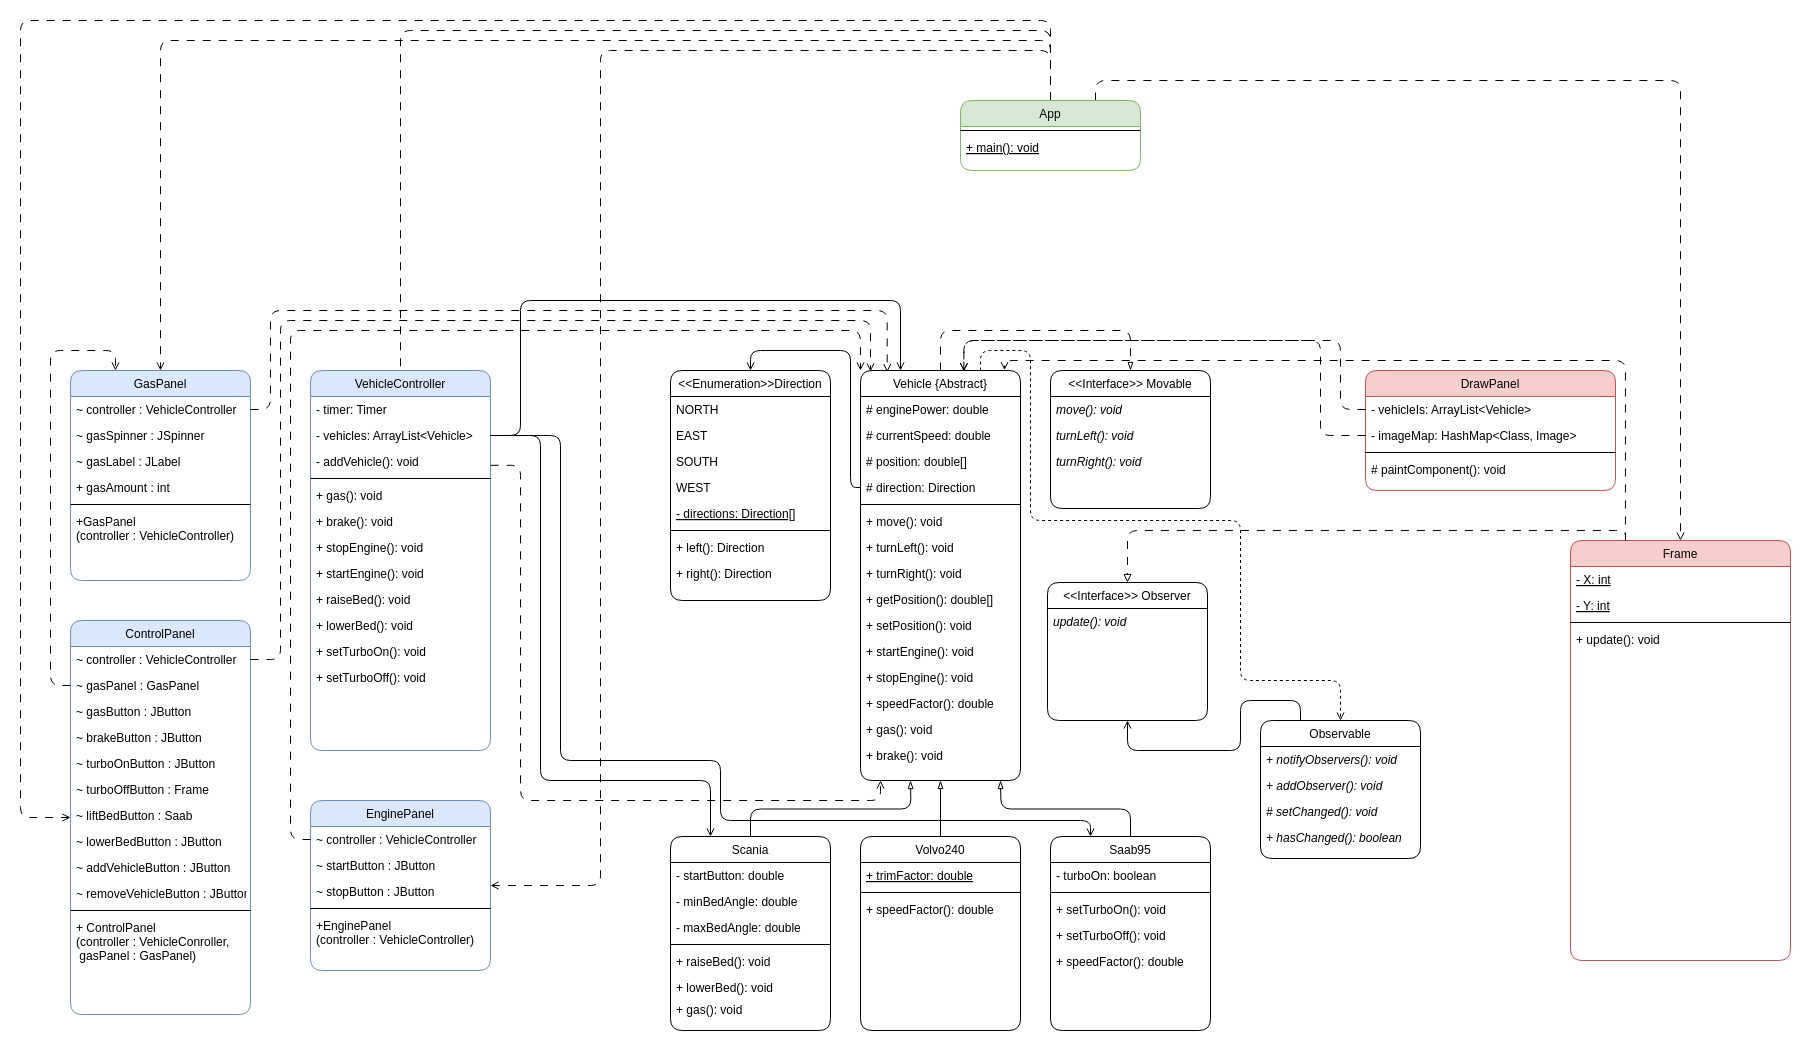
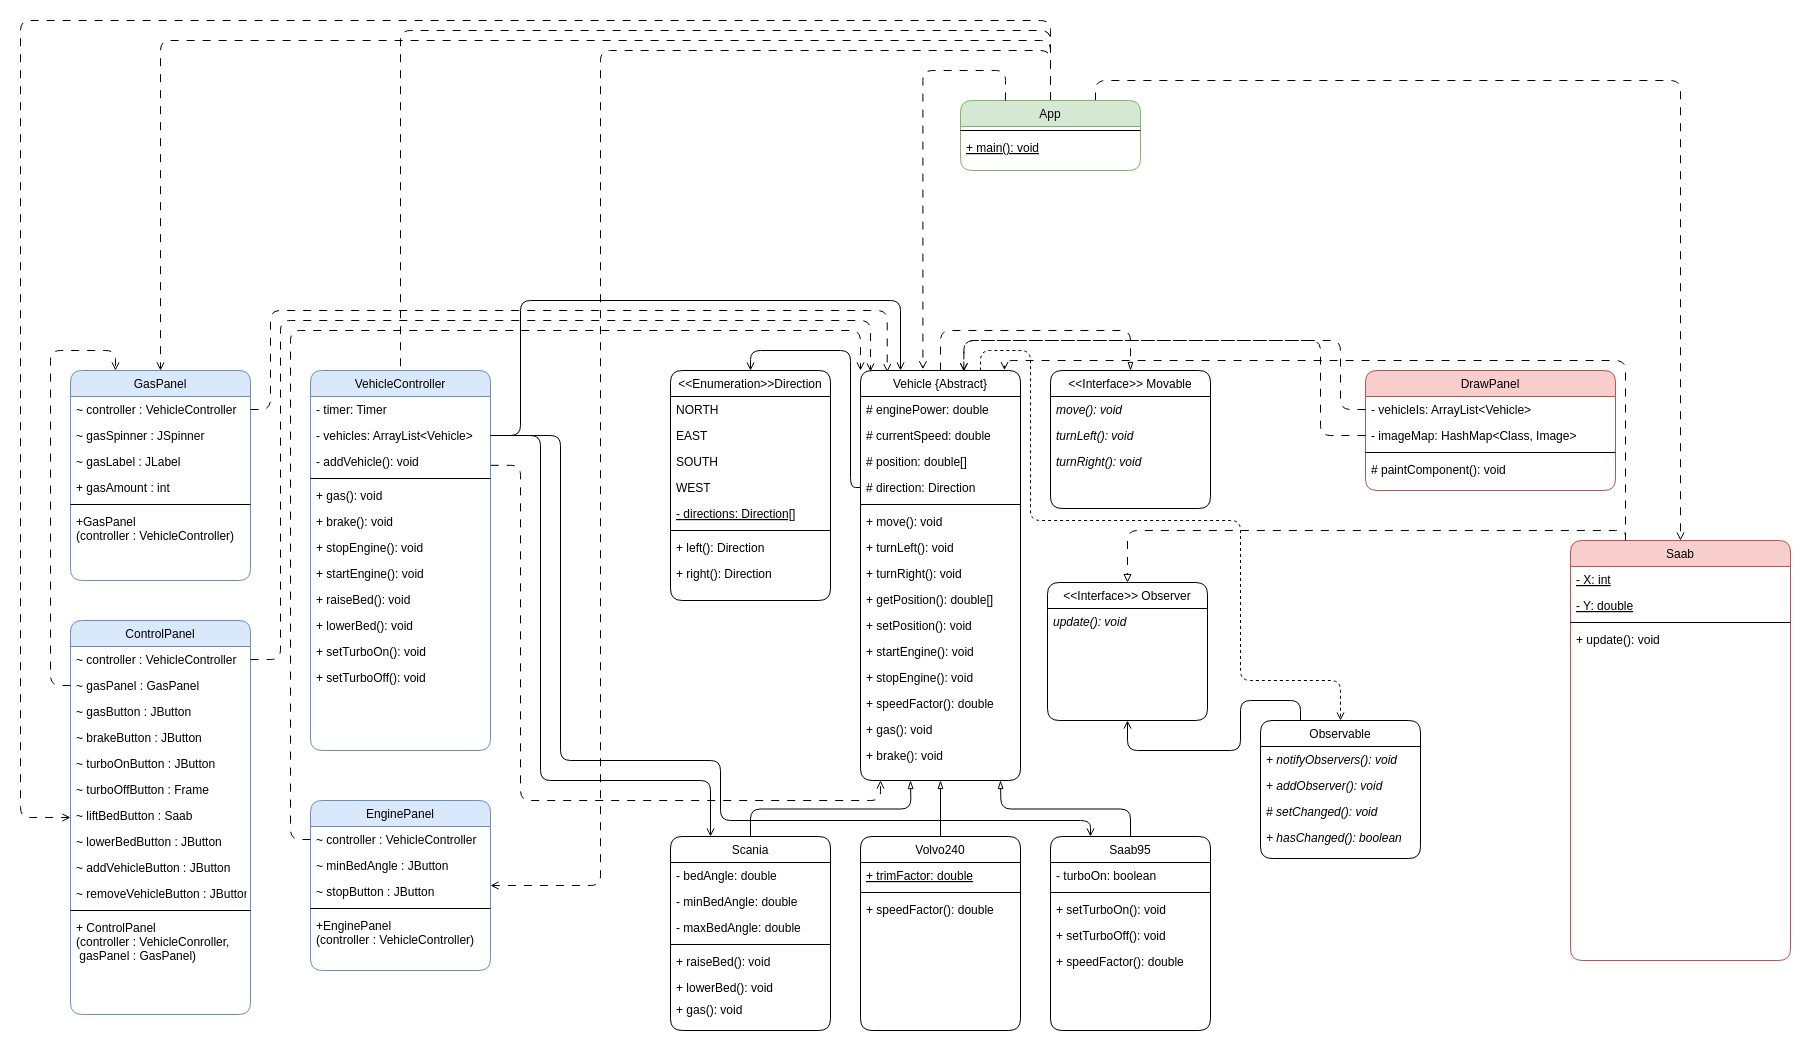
none -> (923, 173)
(1680, 554) -> (1680, 554)
(1597, 606) -> (1607, 606)
(387, 866) -> (384, 866)
(740, 876) -> (729, 876)
